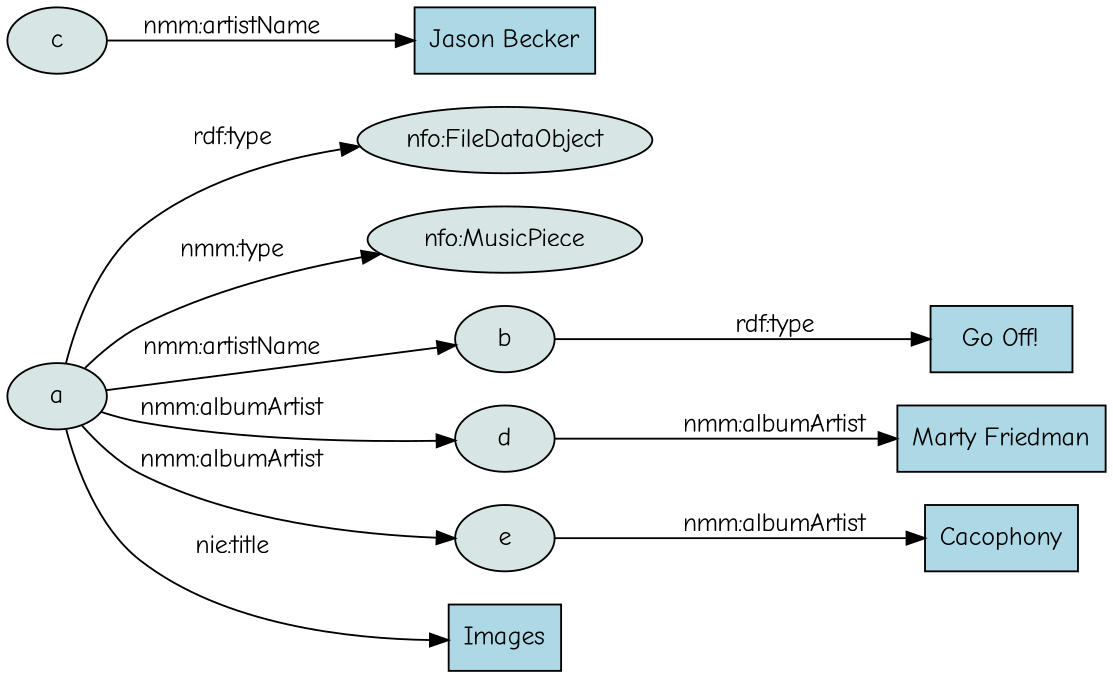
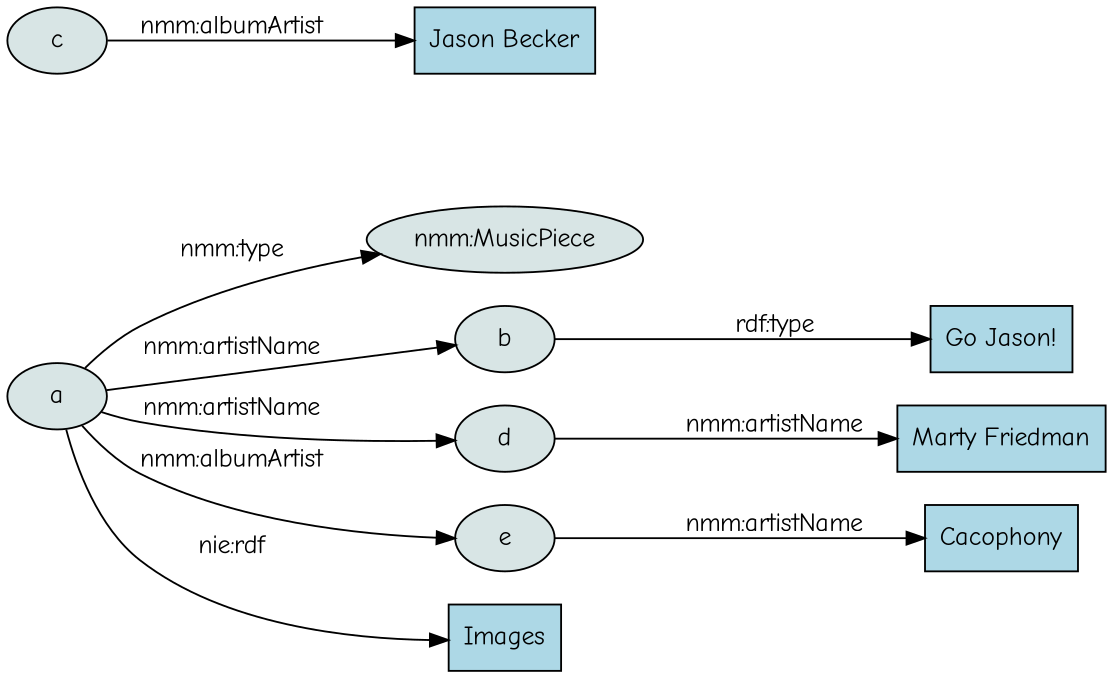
(232, 27) -> (232, 27)
(505, 140) -> none
(505, 240) -> (505, 240)
(1001, 339) -> (1001, 339)
(232, 408) -> (232, 408)
(775, 425) -> (775, 425)
(775, 524) -> (775, 524)
(232, 546) -> (232, 546)
